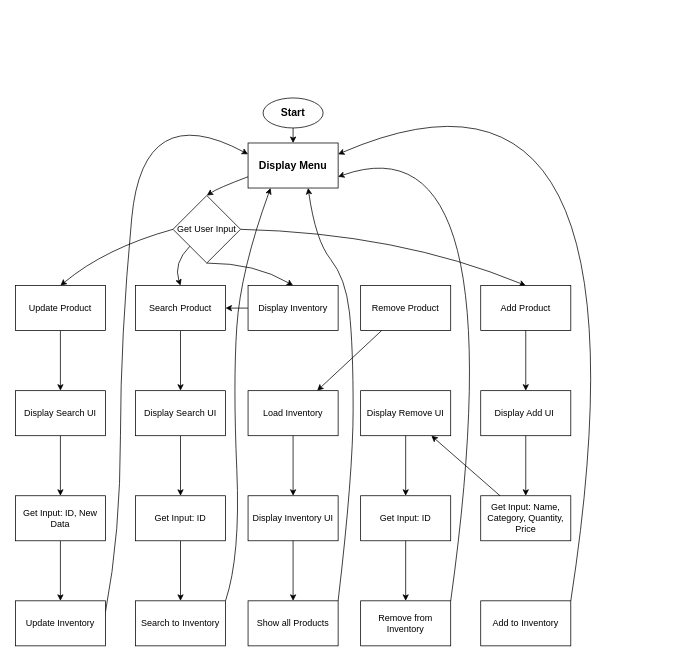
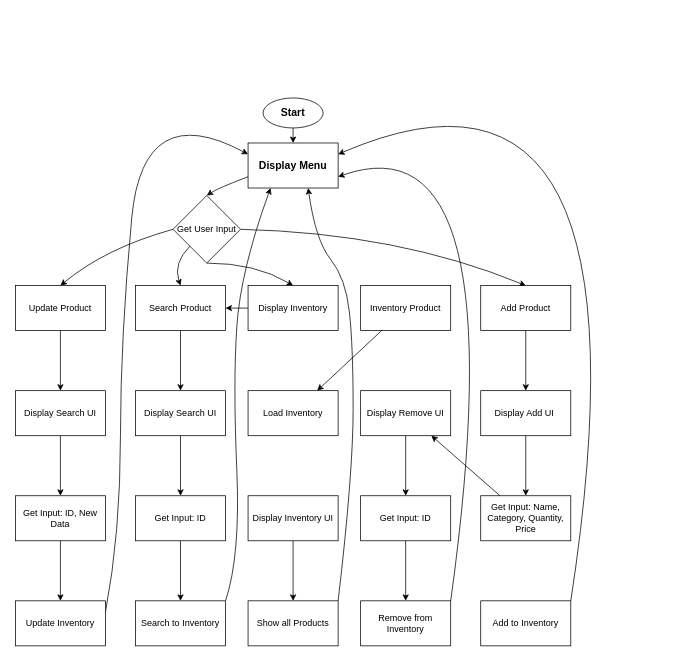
(405, 308) -> (405, 308)
(293, 489) -> none
